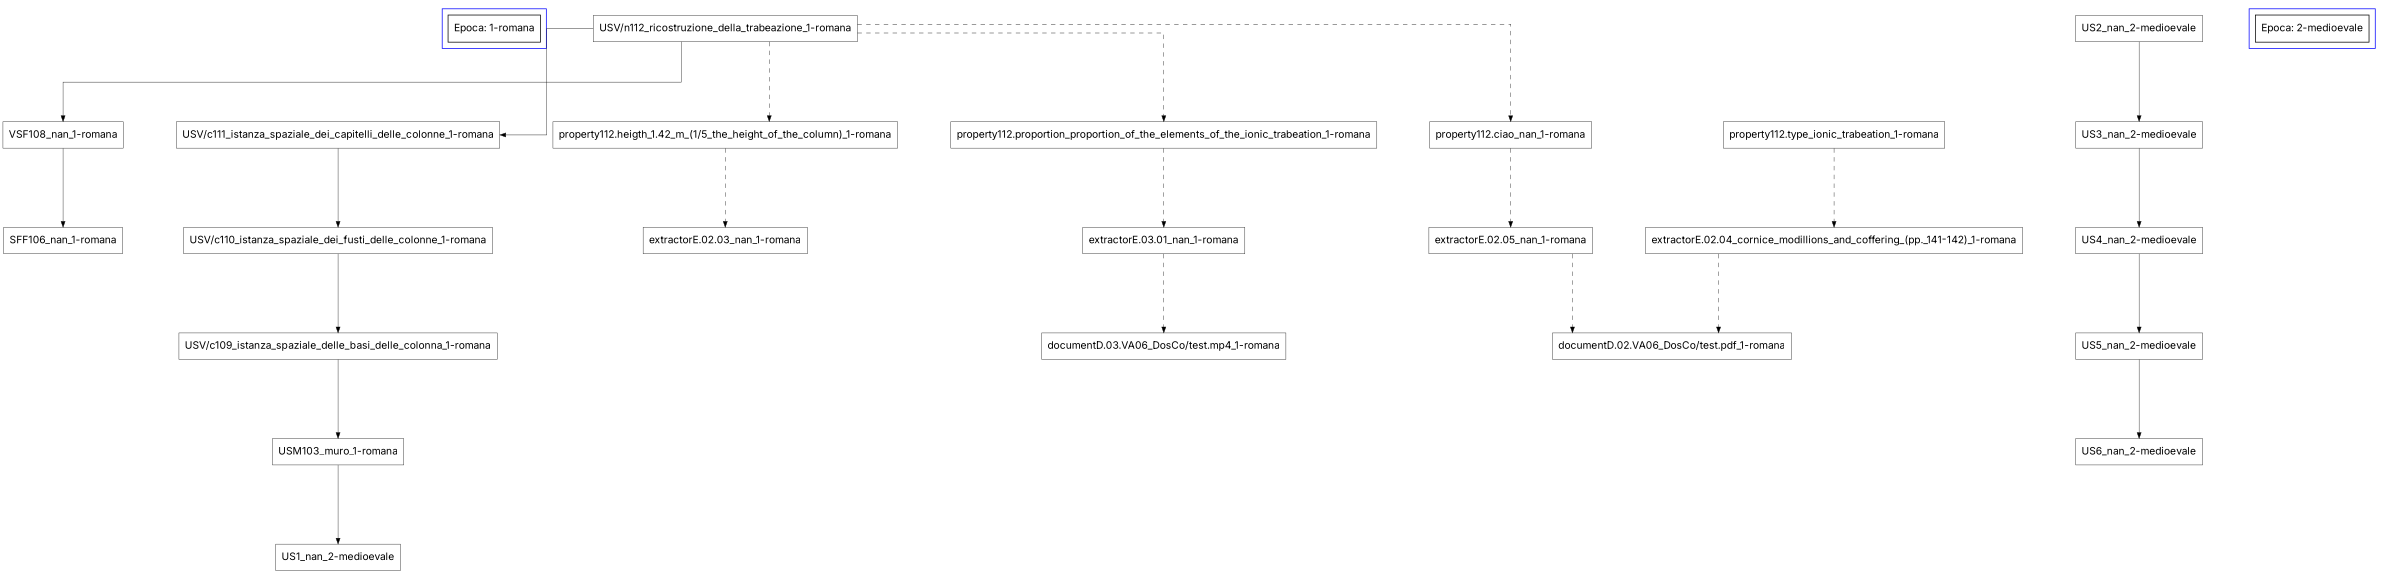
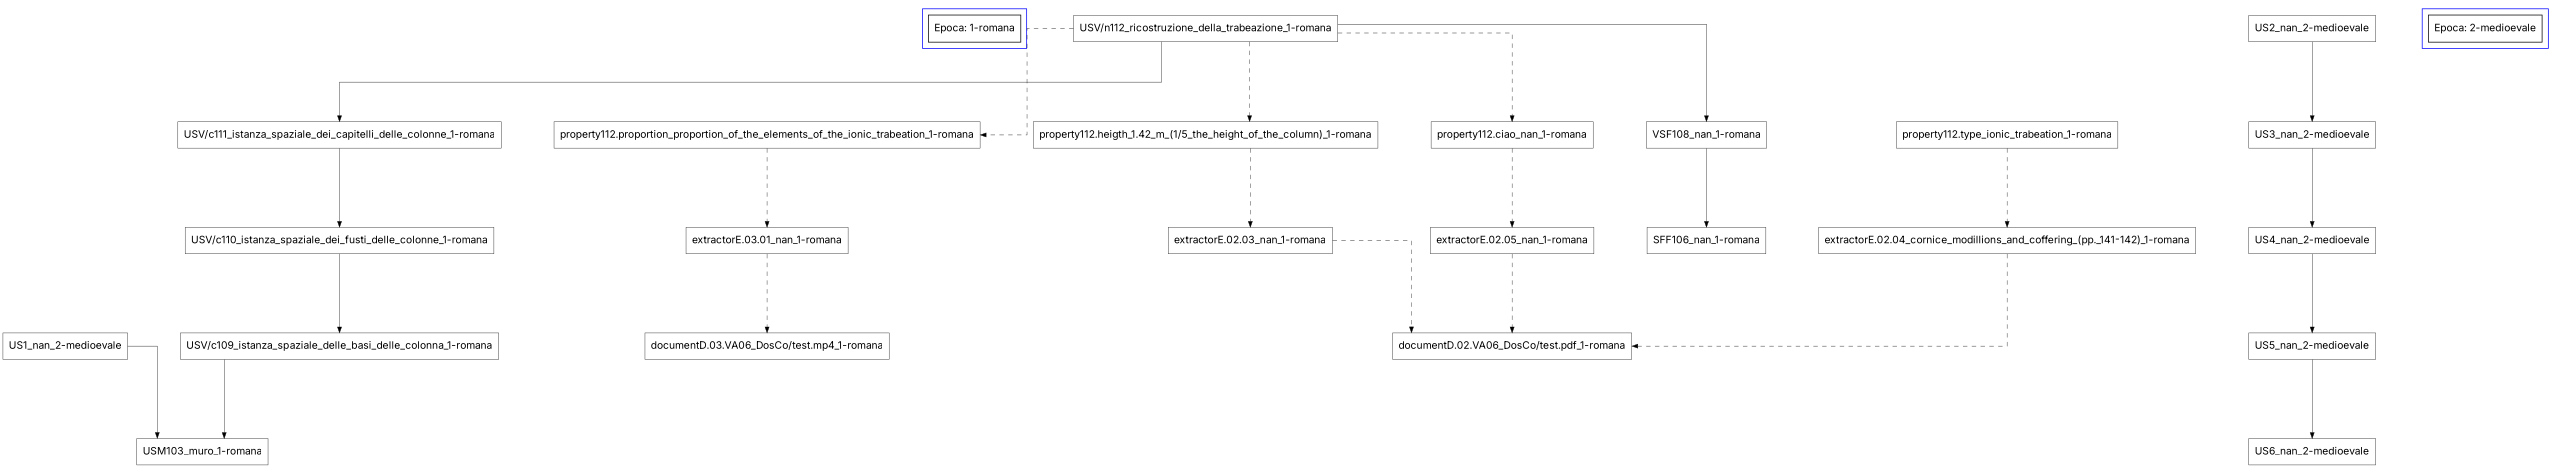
none -> (1412, 244)
(338, 502) -> (157, 374)
